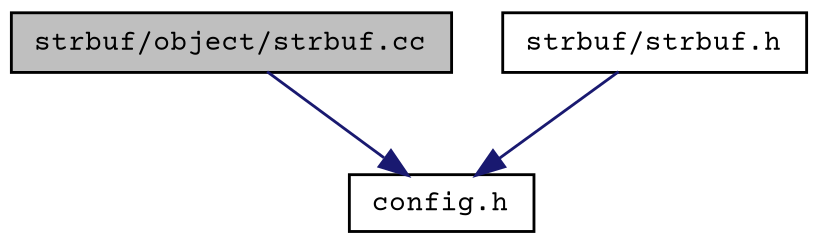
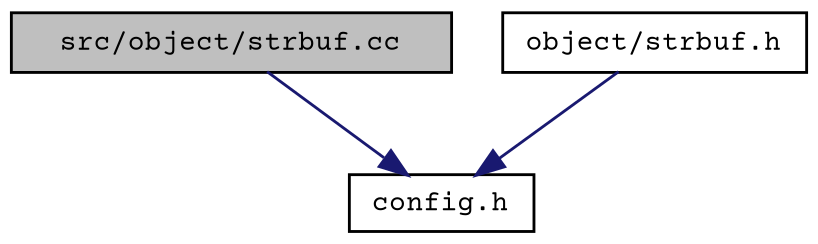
(231, 43) -> (231, 43)
(655, 43) -> (655, 43)
